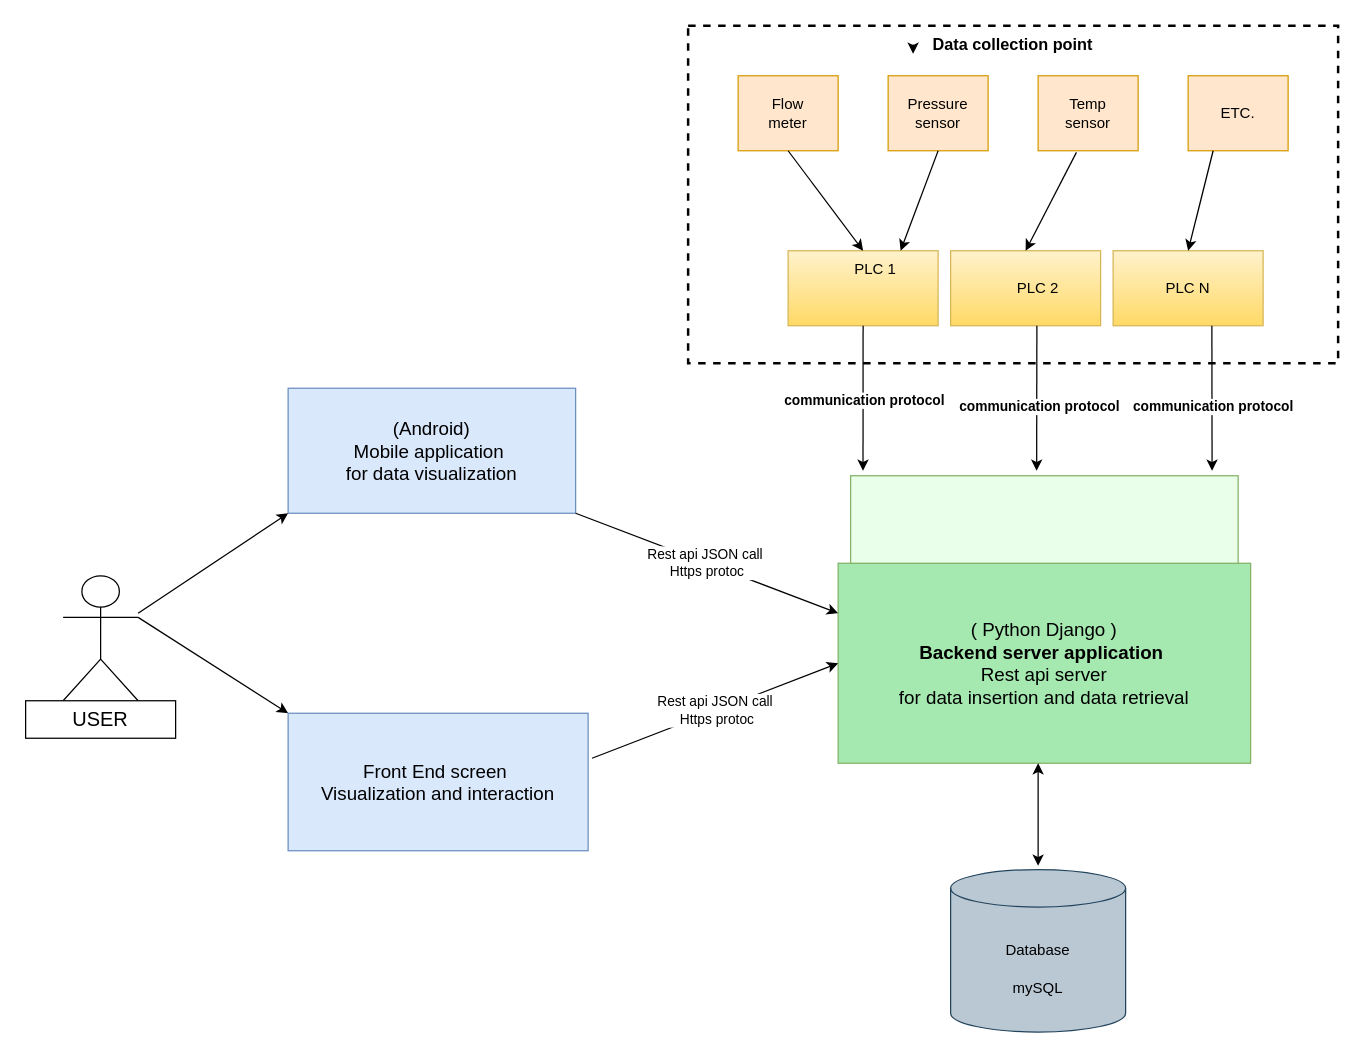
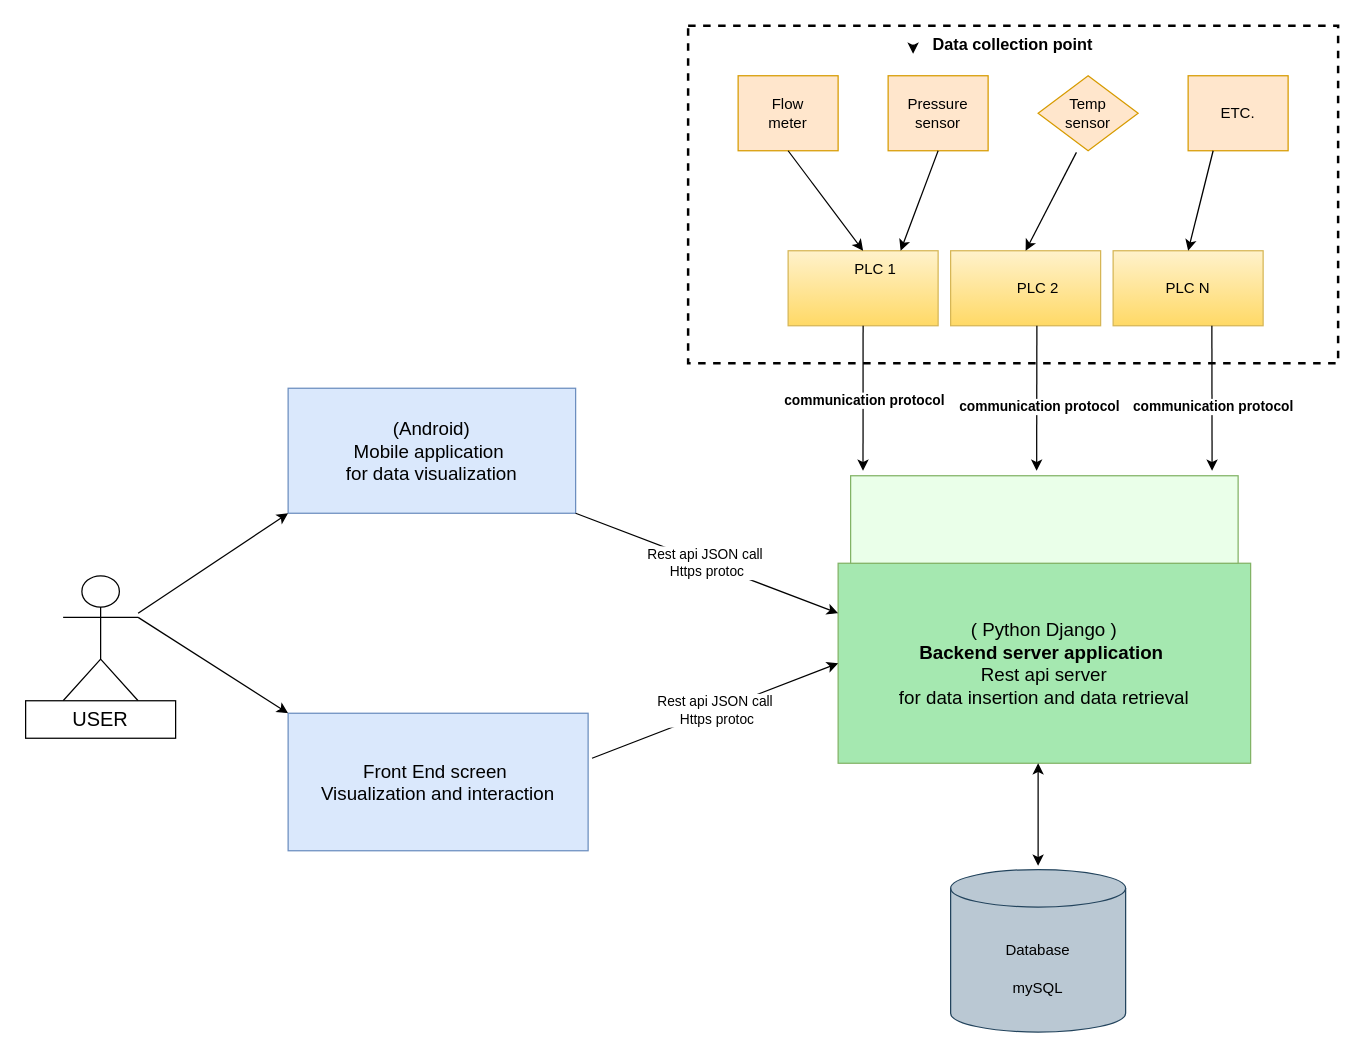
(1088, 113) -> (1088, 113)
